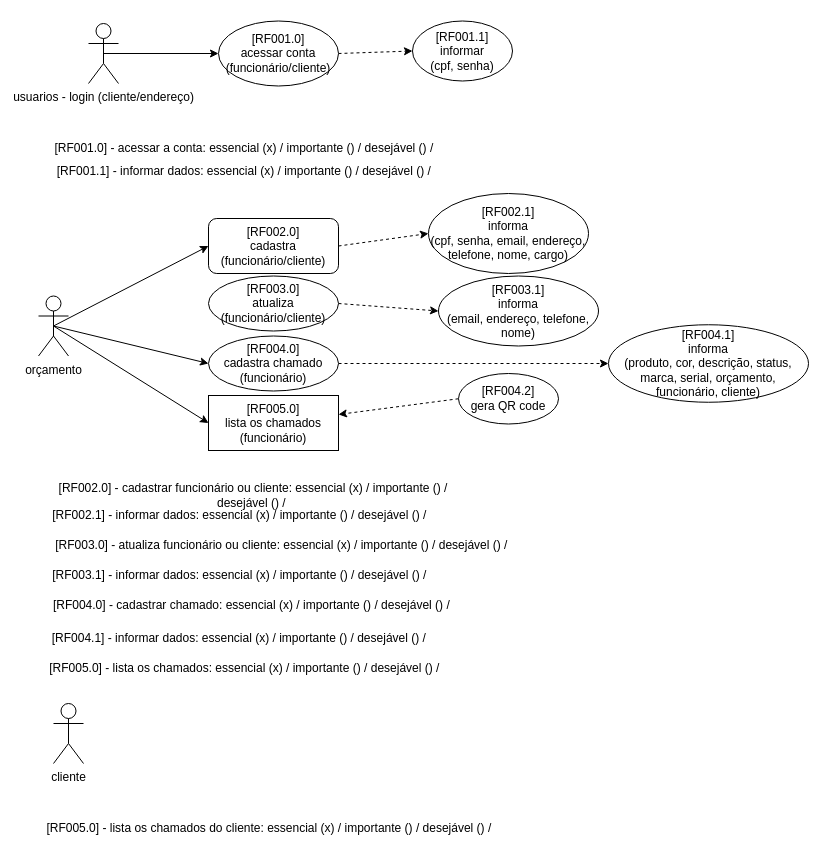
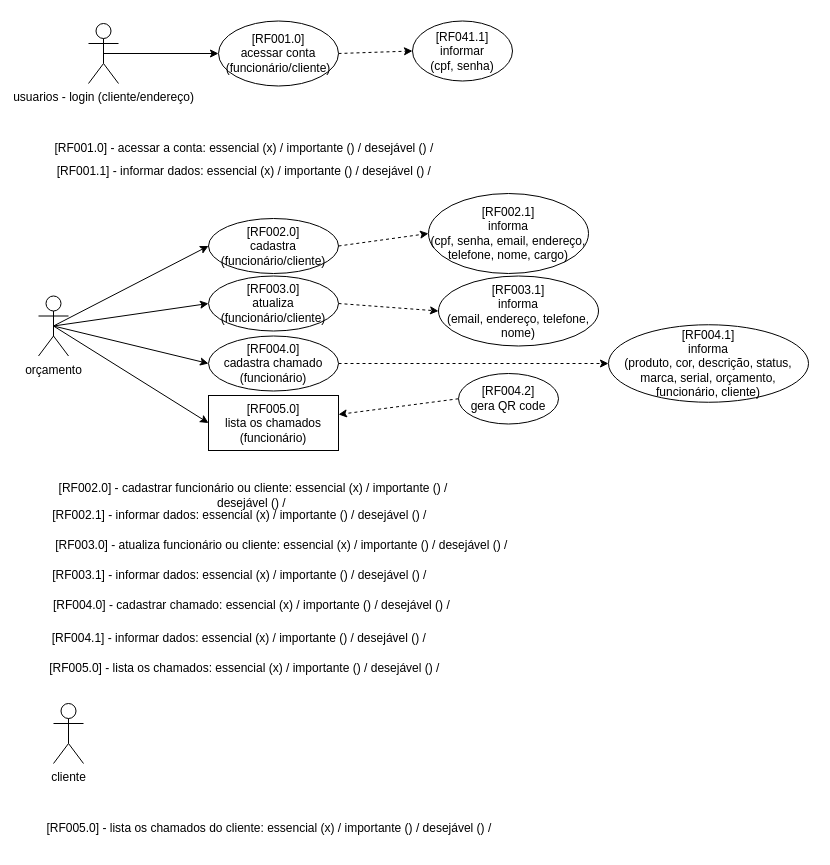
(463, 52) -> (463, 52)
(274, 246) -> (274, 246)
none -> (130, 315)
